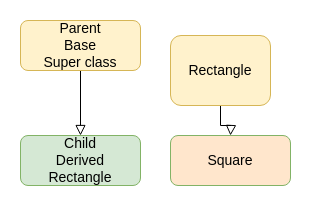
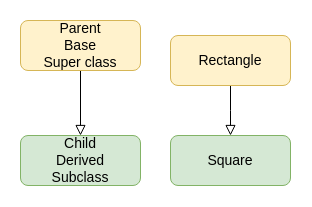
(221, 71) -> (231, 61)
(81, 161) -> (81, 161)
(231, 161) -> (231, 161)
